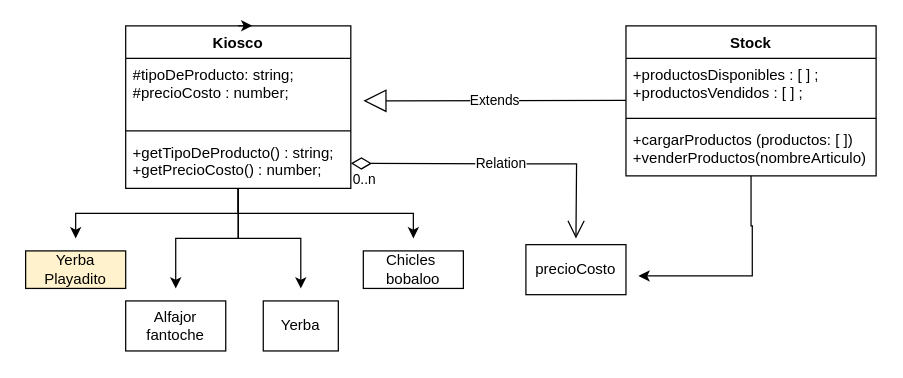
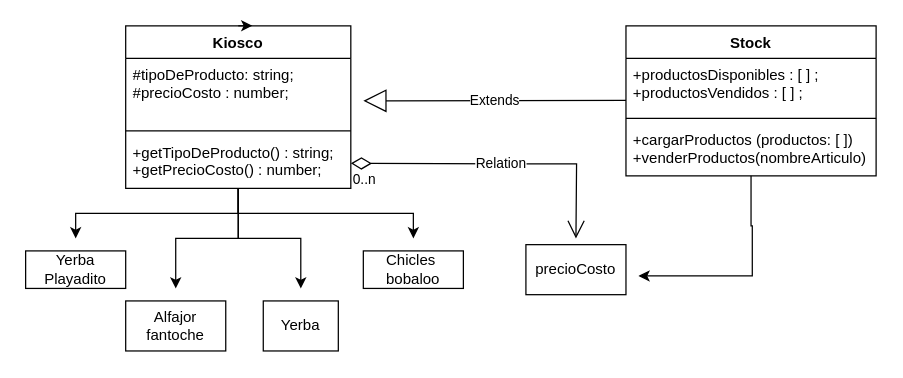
(76, 269) -> (76, 269)
